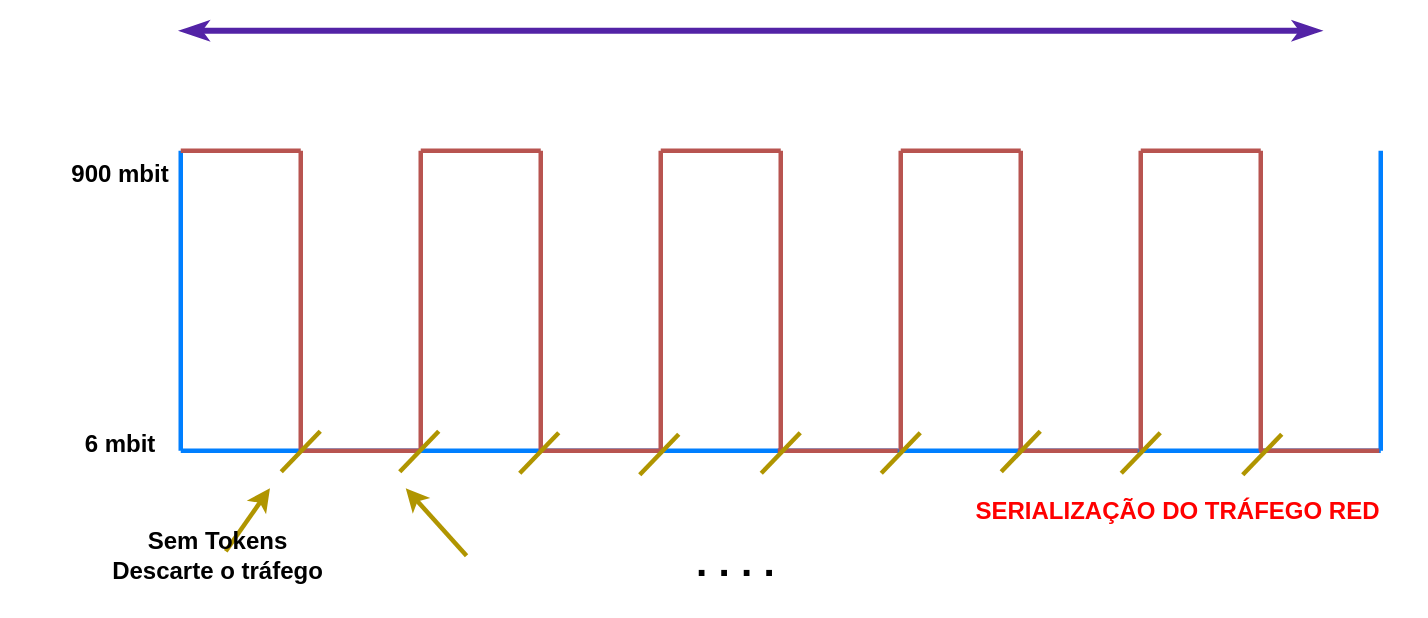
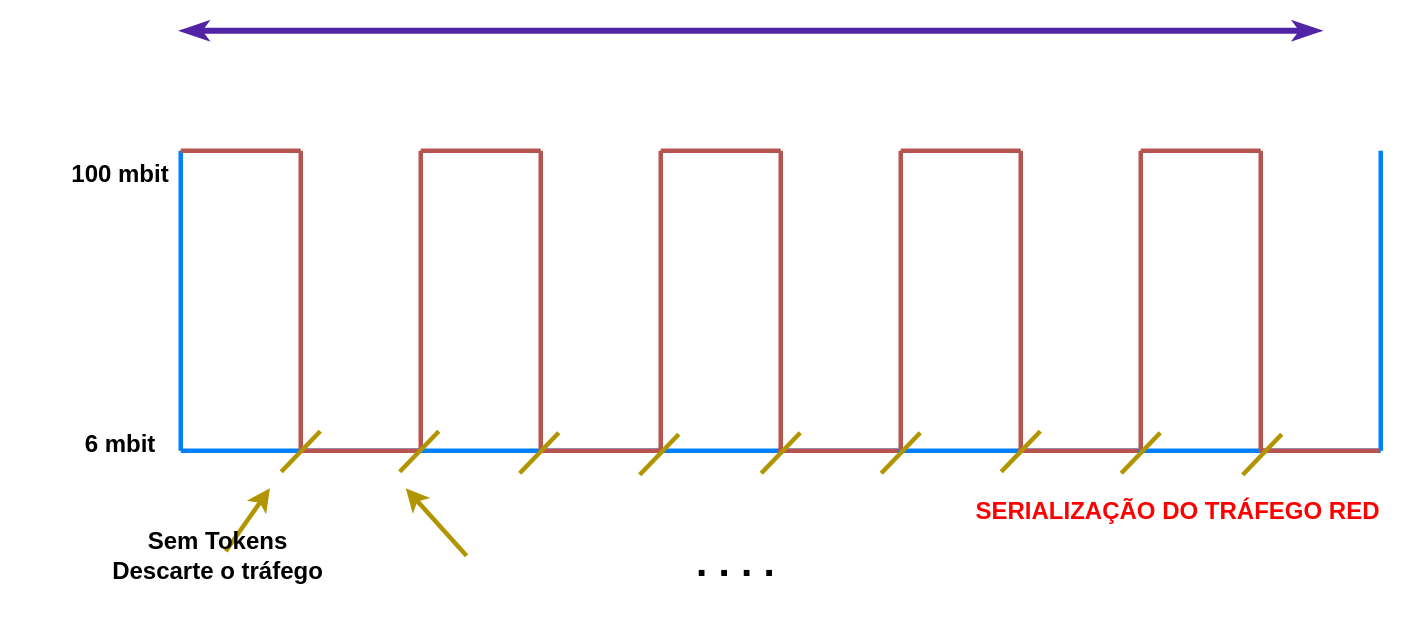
(121, 173) -> (121, 173)
